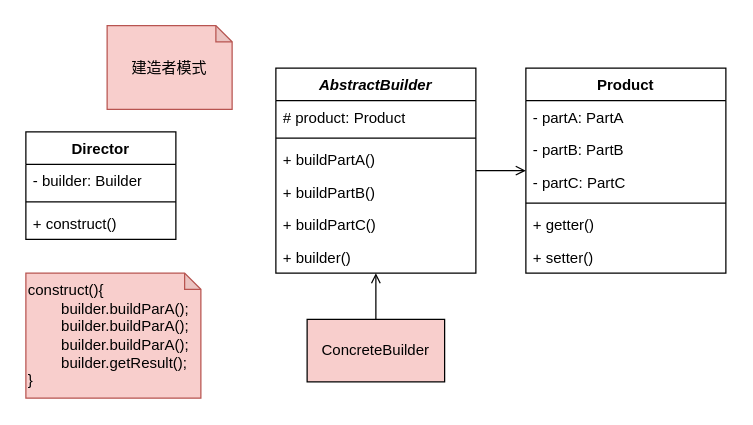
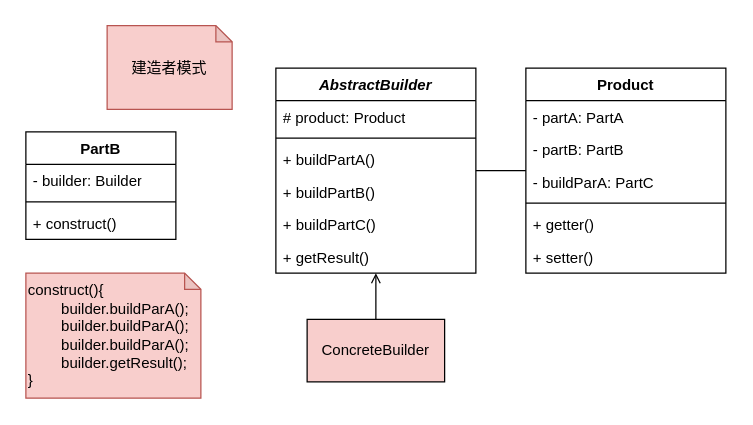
(101, 150) -> (101, 150)
(519, 171) -> (519, 171)
(586, 183) -> (599, 183)
(323, 258) -> (334, 258)
